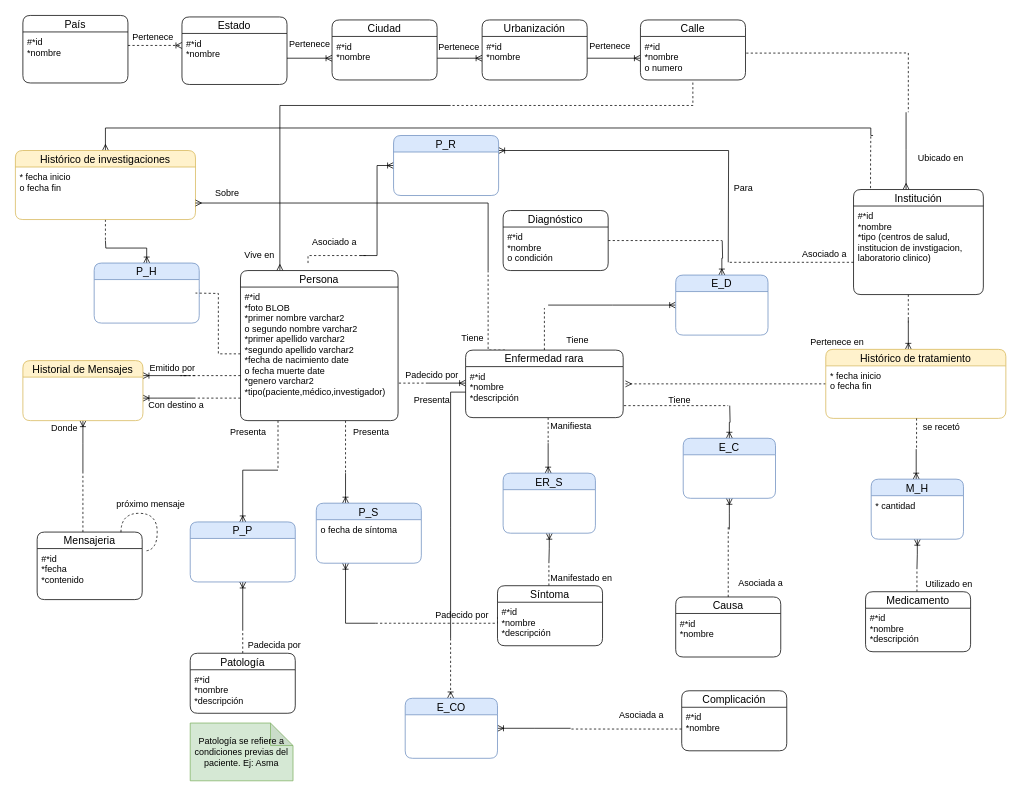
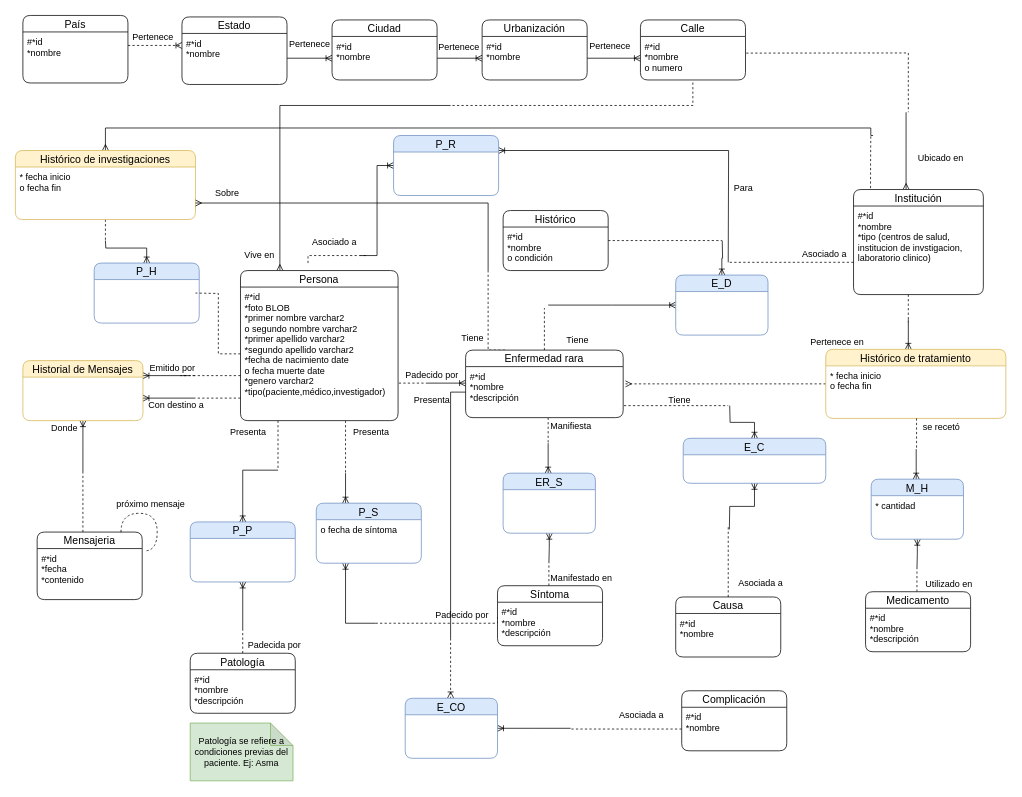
(555, 219) -> (555, 219)
(729, 468) -> (754, 461)
